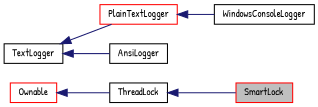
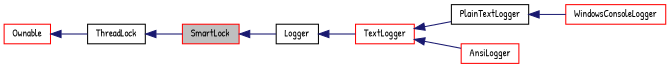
(139, 14) -> (490, 14)
(264, 14) -> (616, 14)
none -> (297, 34)
(33, 54) -> (385, 34)
(139, 54) -> (490, 54)
